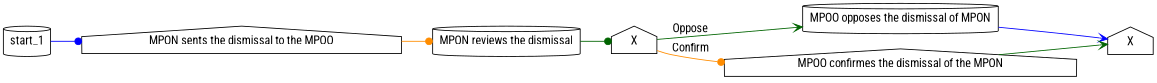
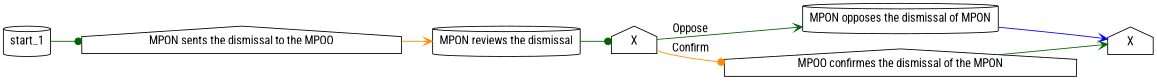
(900, 19) -> (900, 19)
(63, 41) -> (63, 41)
(414, 41) -> (414, 41)
